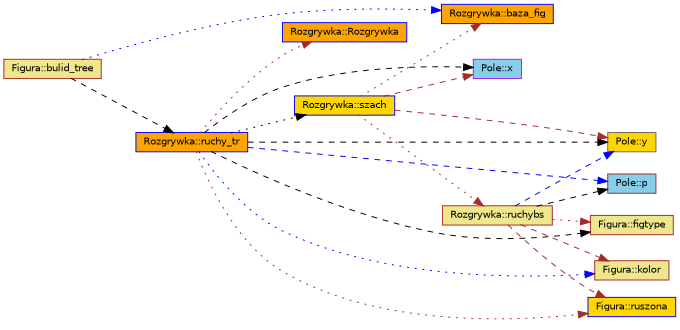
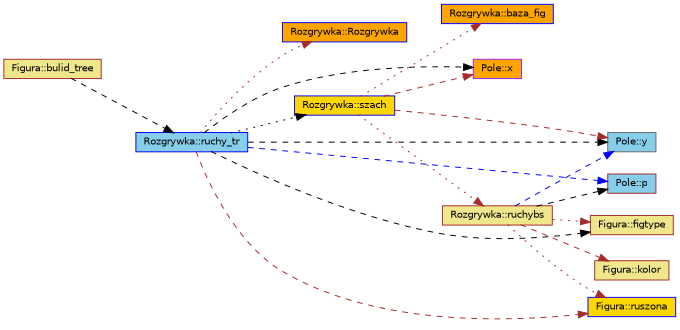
(255, 18) -> none
(497, 69) -> (497, 69)
(192, 142) -> (192, 142)
(632, 142) -> (632, 142)
(374, 261) -> none
(550, 262) -> (550, 262)
(353, 301) -> (353, 301)
